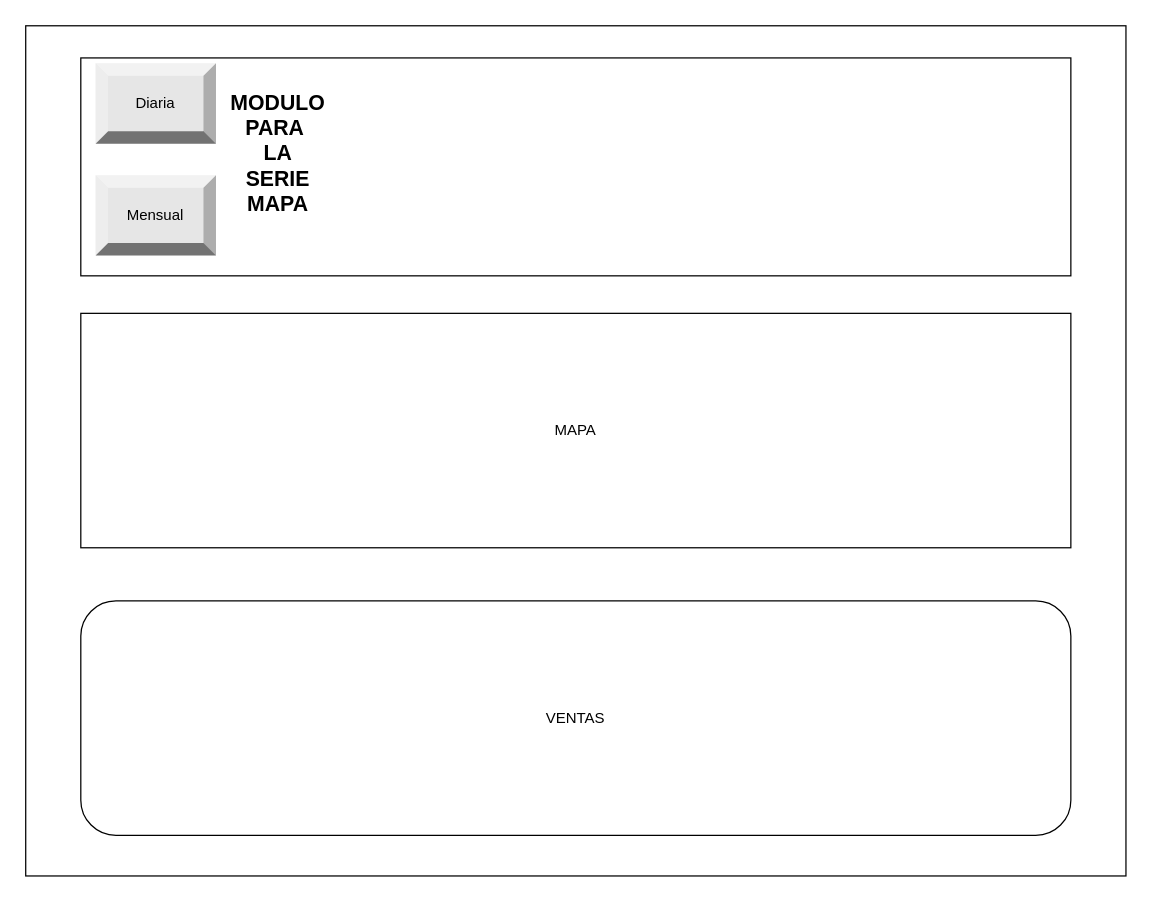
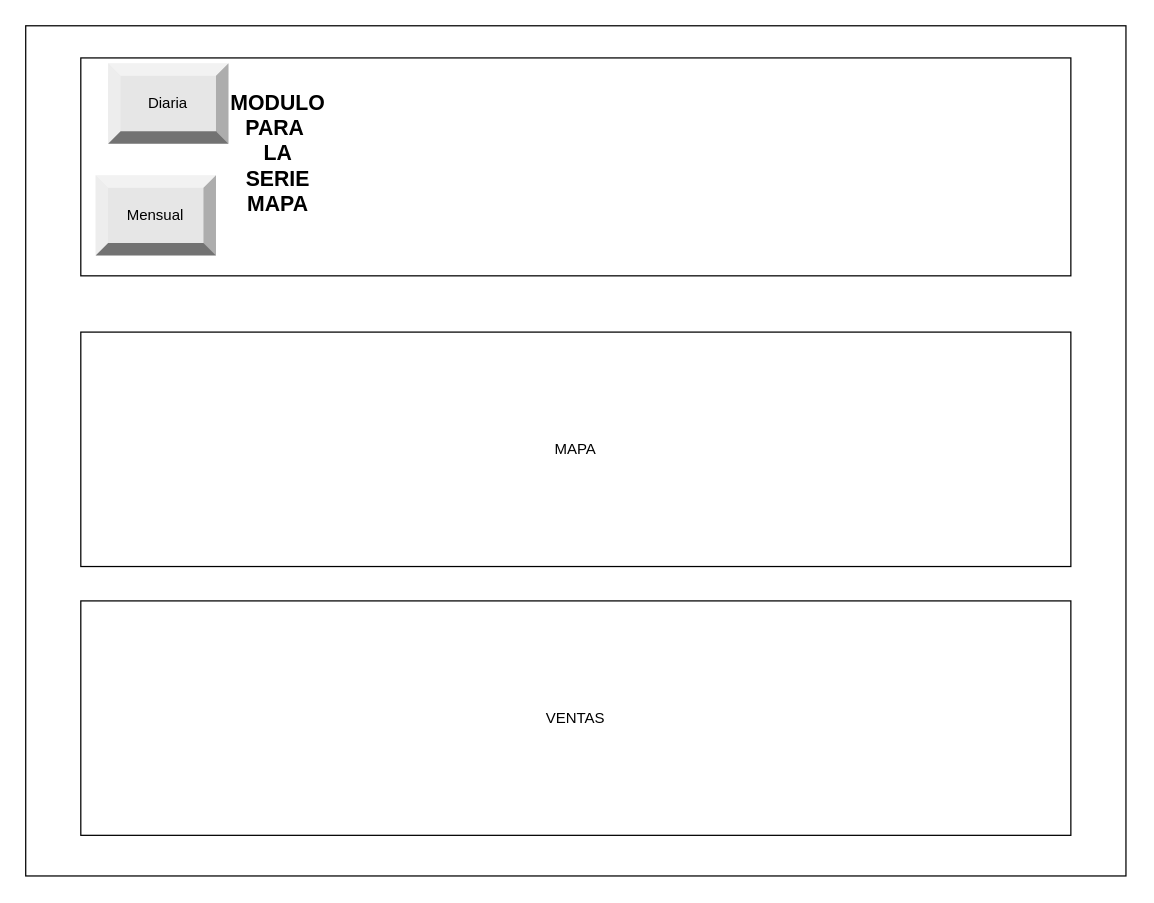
(156, 103) -> (168, 103)
(576, 430) -> (576, 449)
(576, 718) -> (576, 718)
